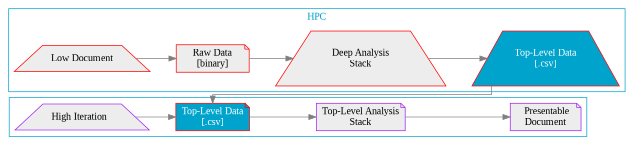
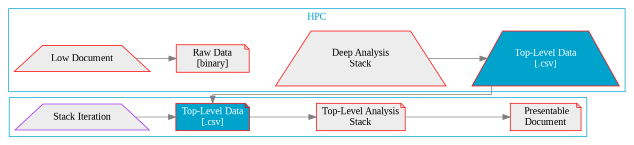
(268, 58) -> none
(82, 117) -> (82, 117)
(361, 117) -> (361, 117)
(546, 117) -> (546, 117)
